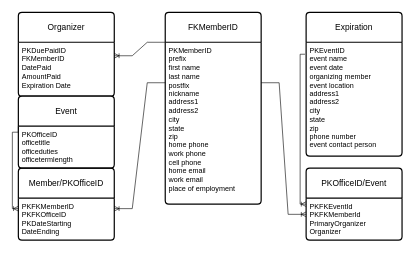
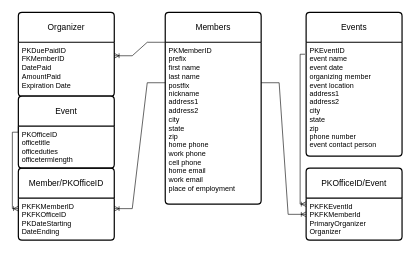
(213, 27) -> (213, 27)
(354, 27) -> (354, 27)
